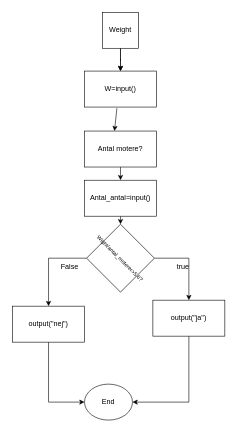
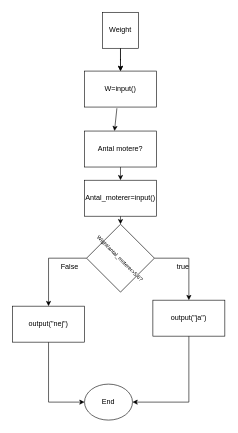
(120, 198) -> (120, 198)
